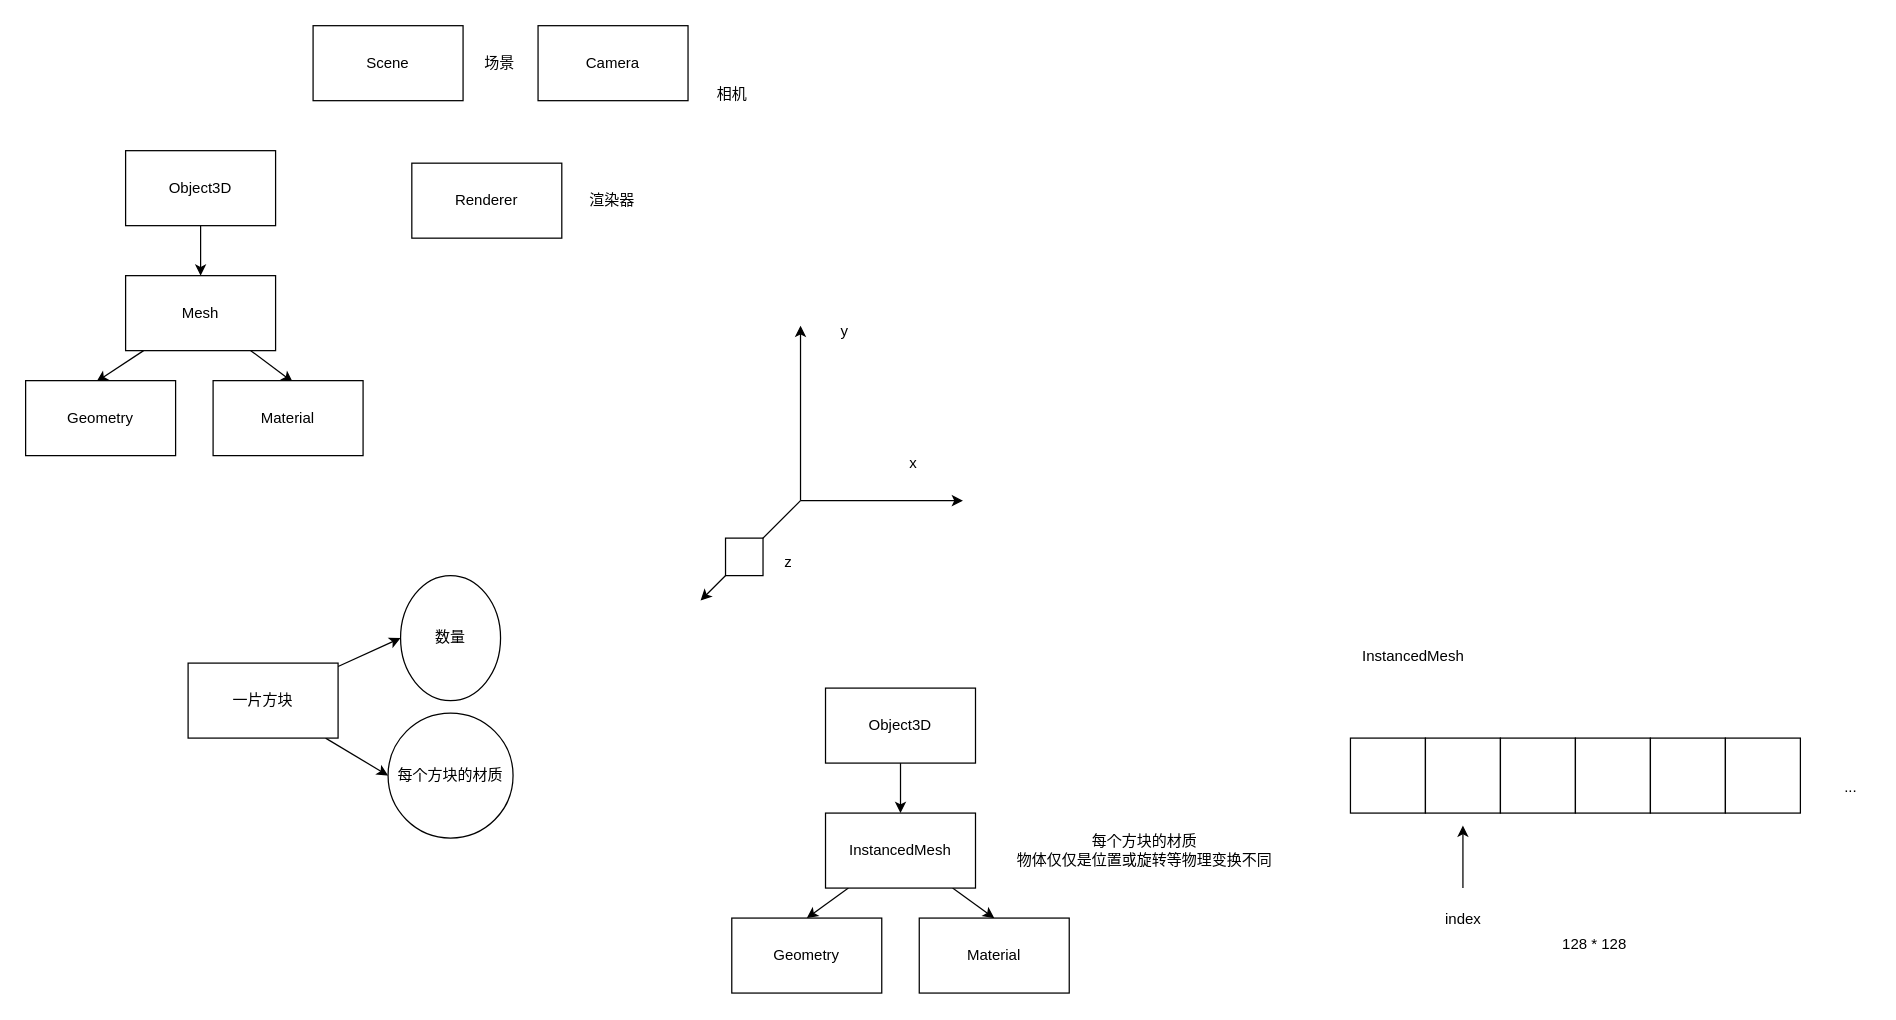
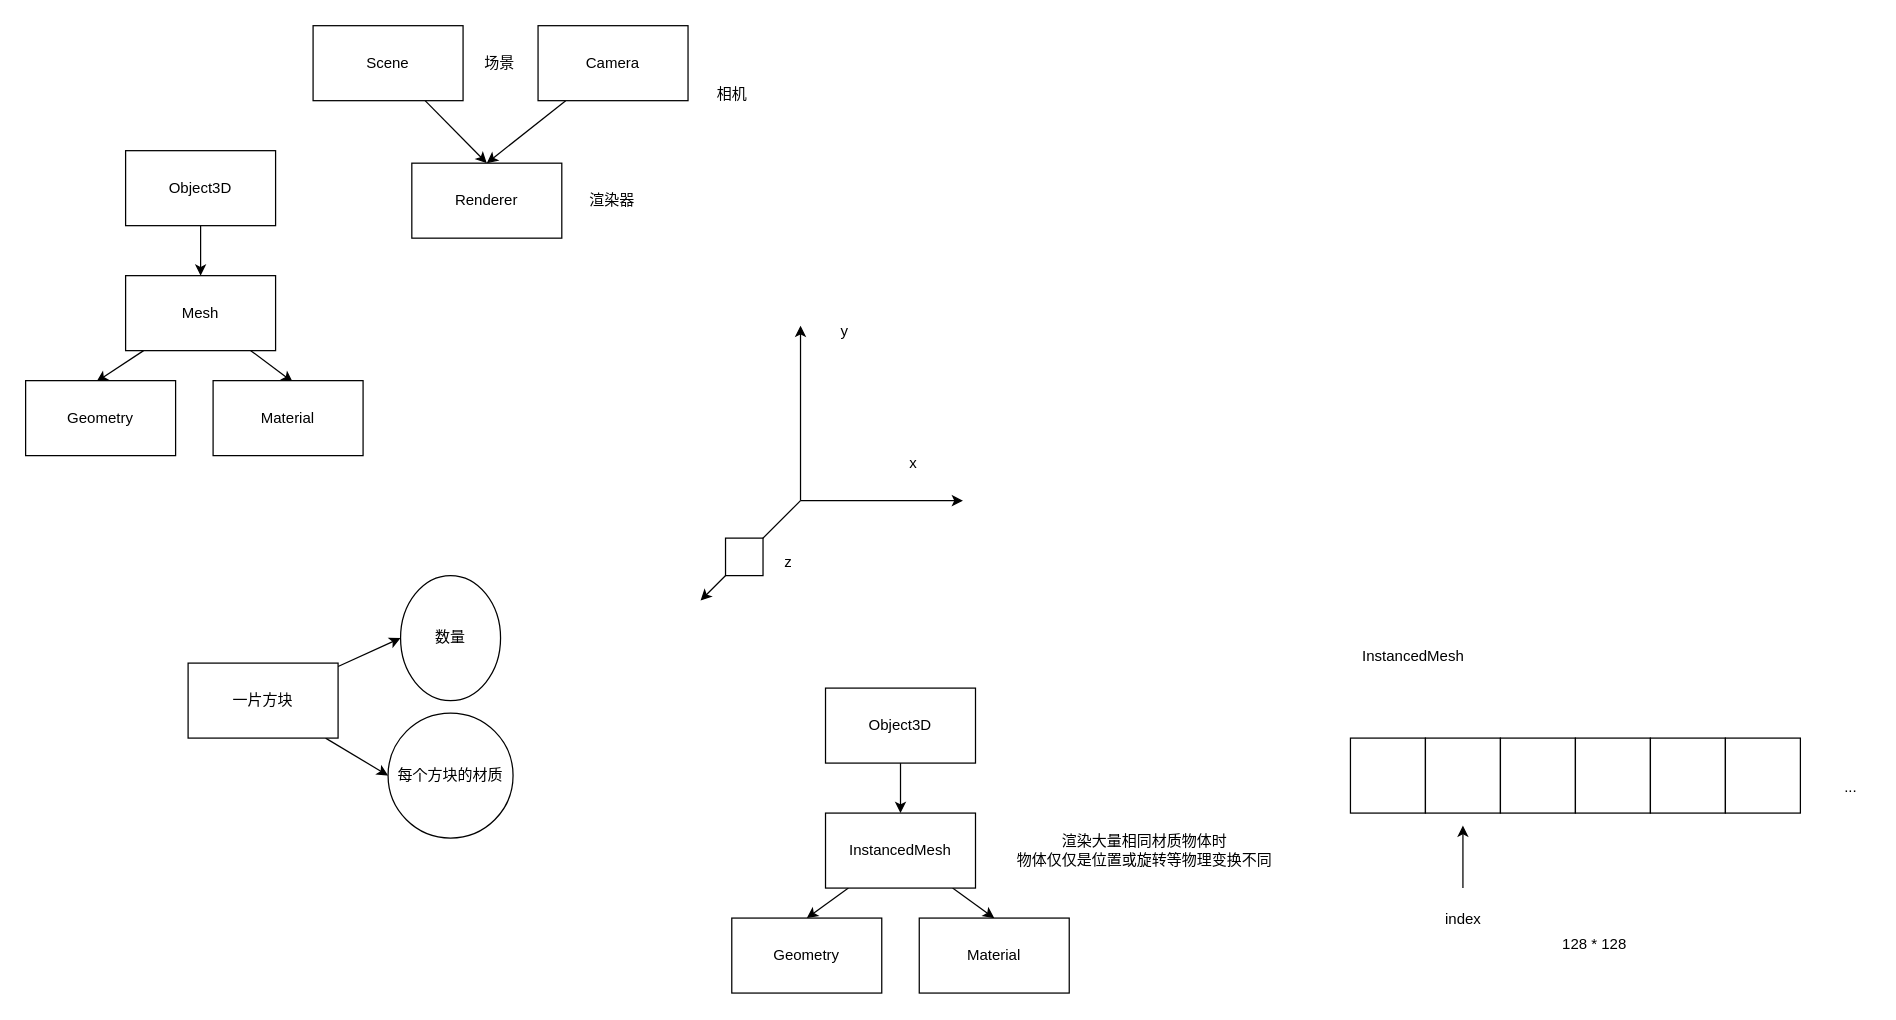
none -> (453, 129)
none -> (529, 129)
(1145, 851) -> (1145, 851)
